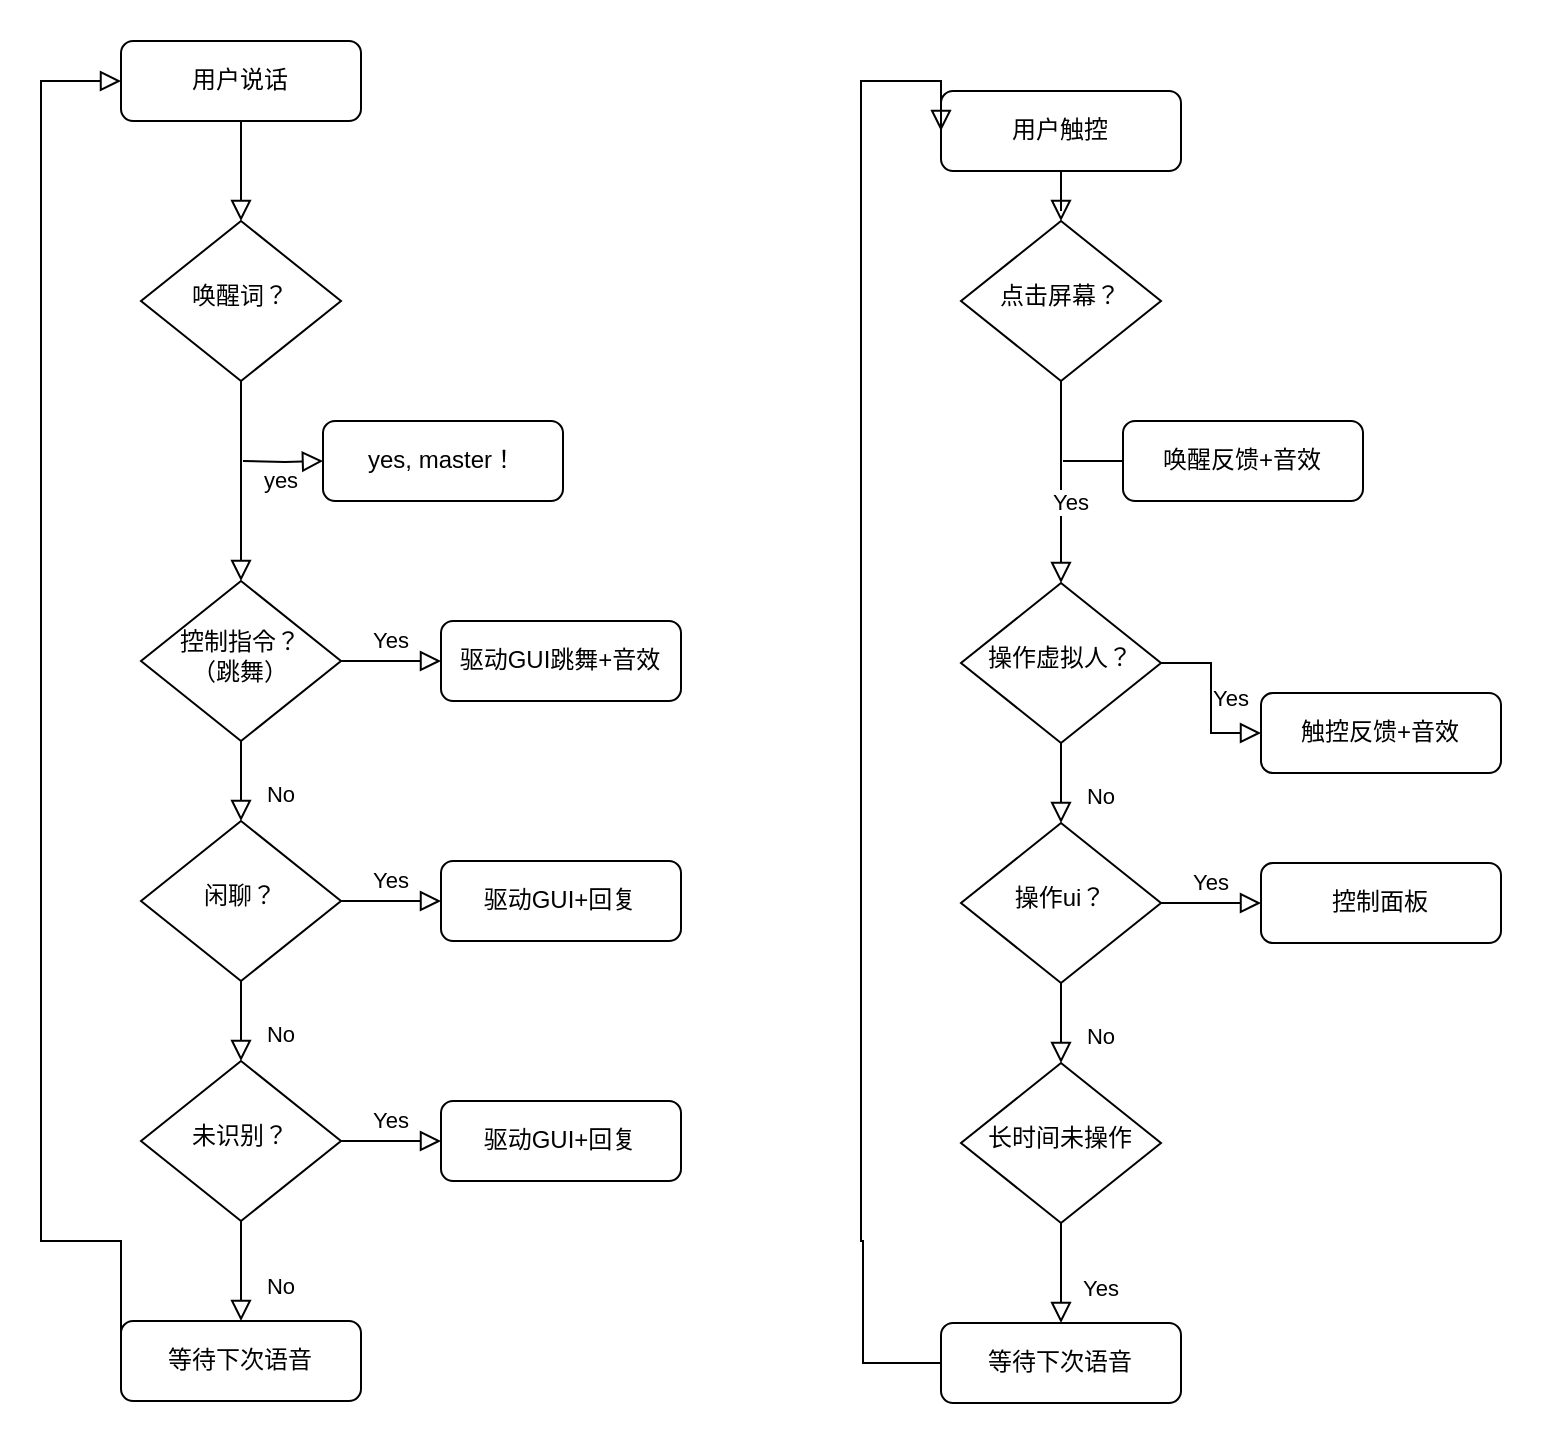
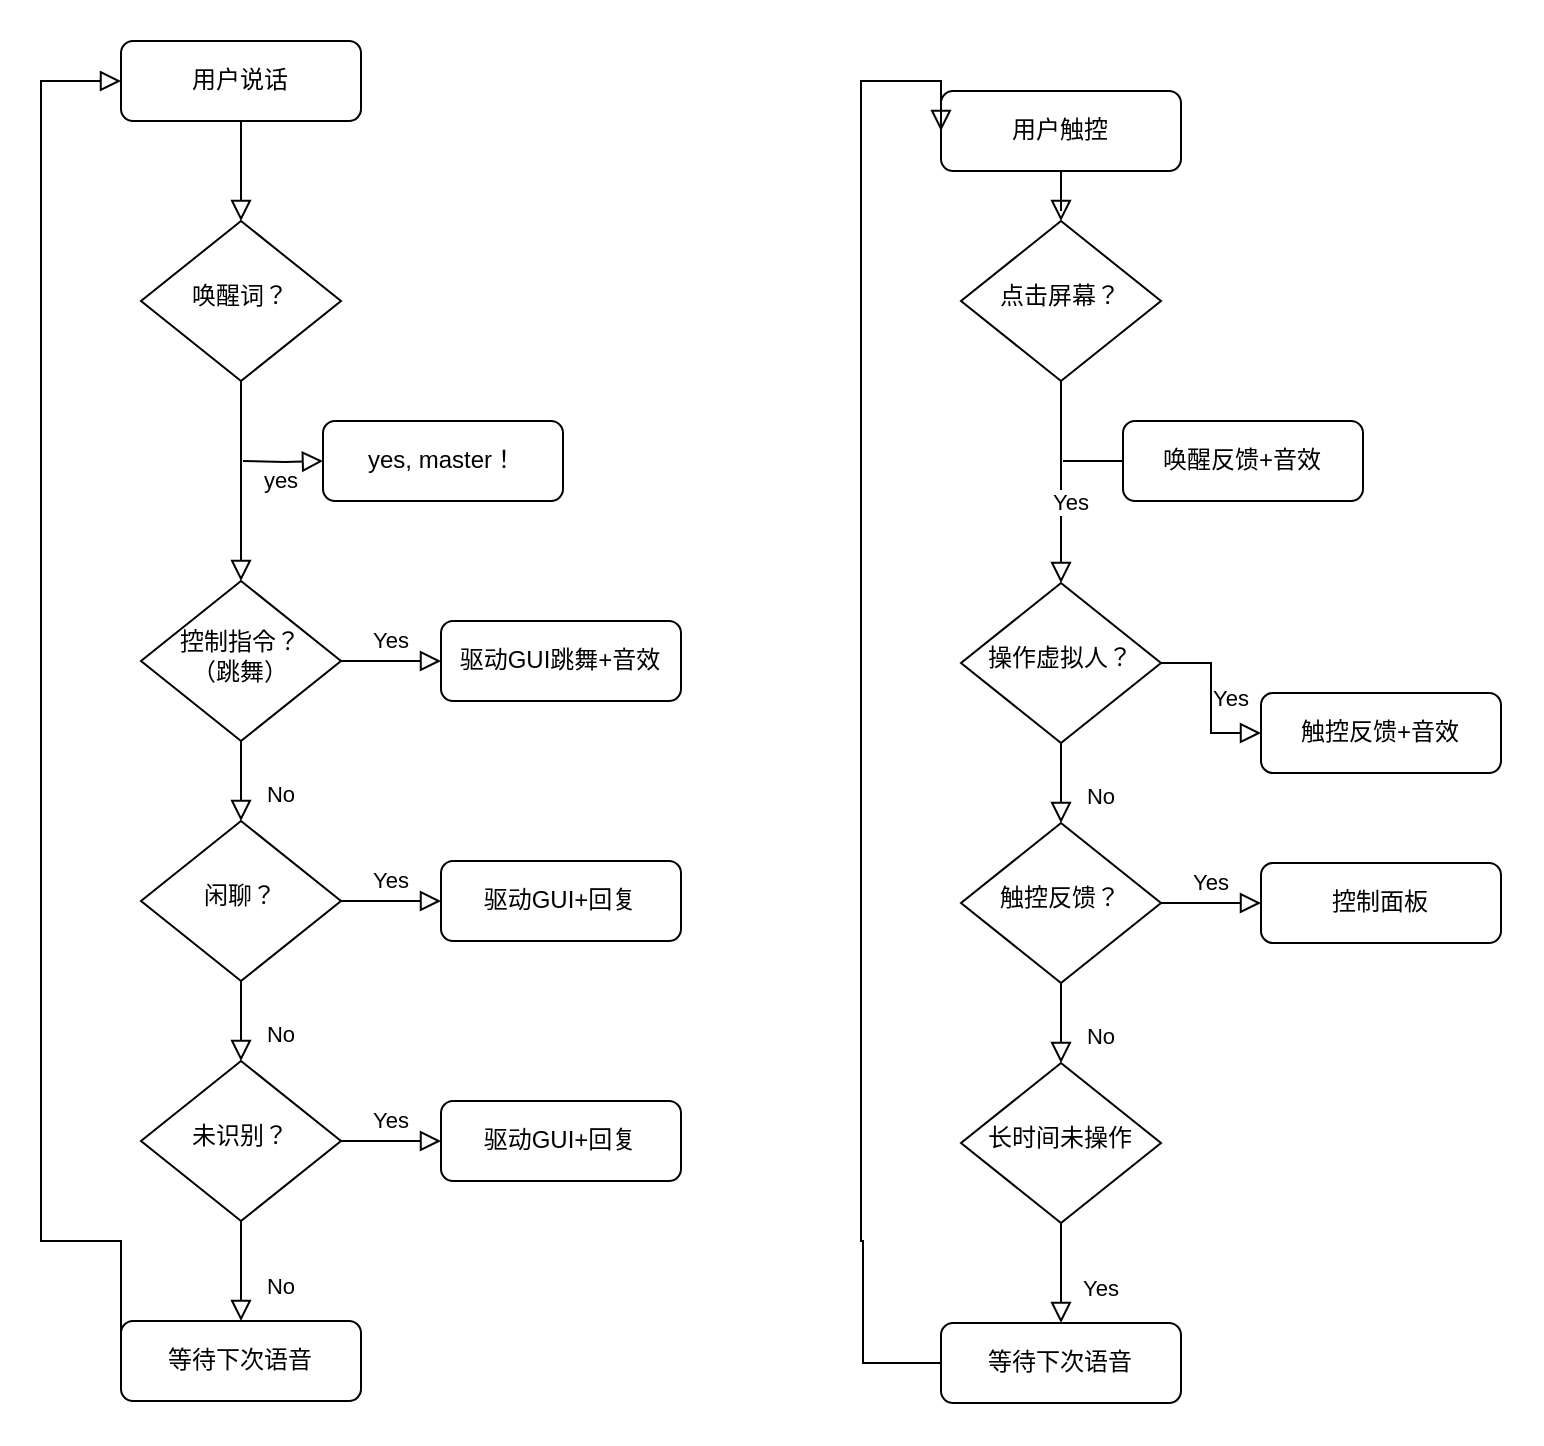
(1061, 899) -> (1061, 899)
